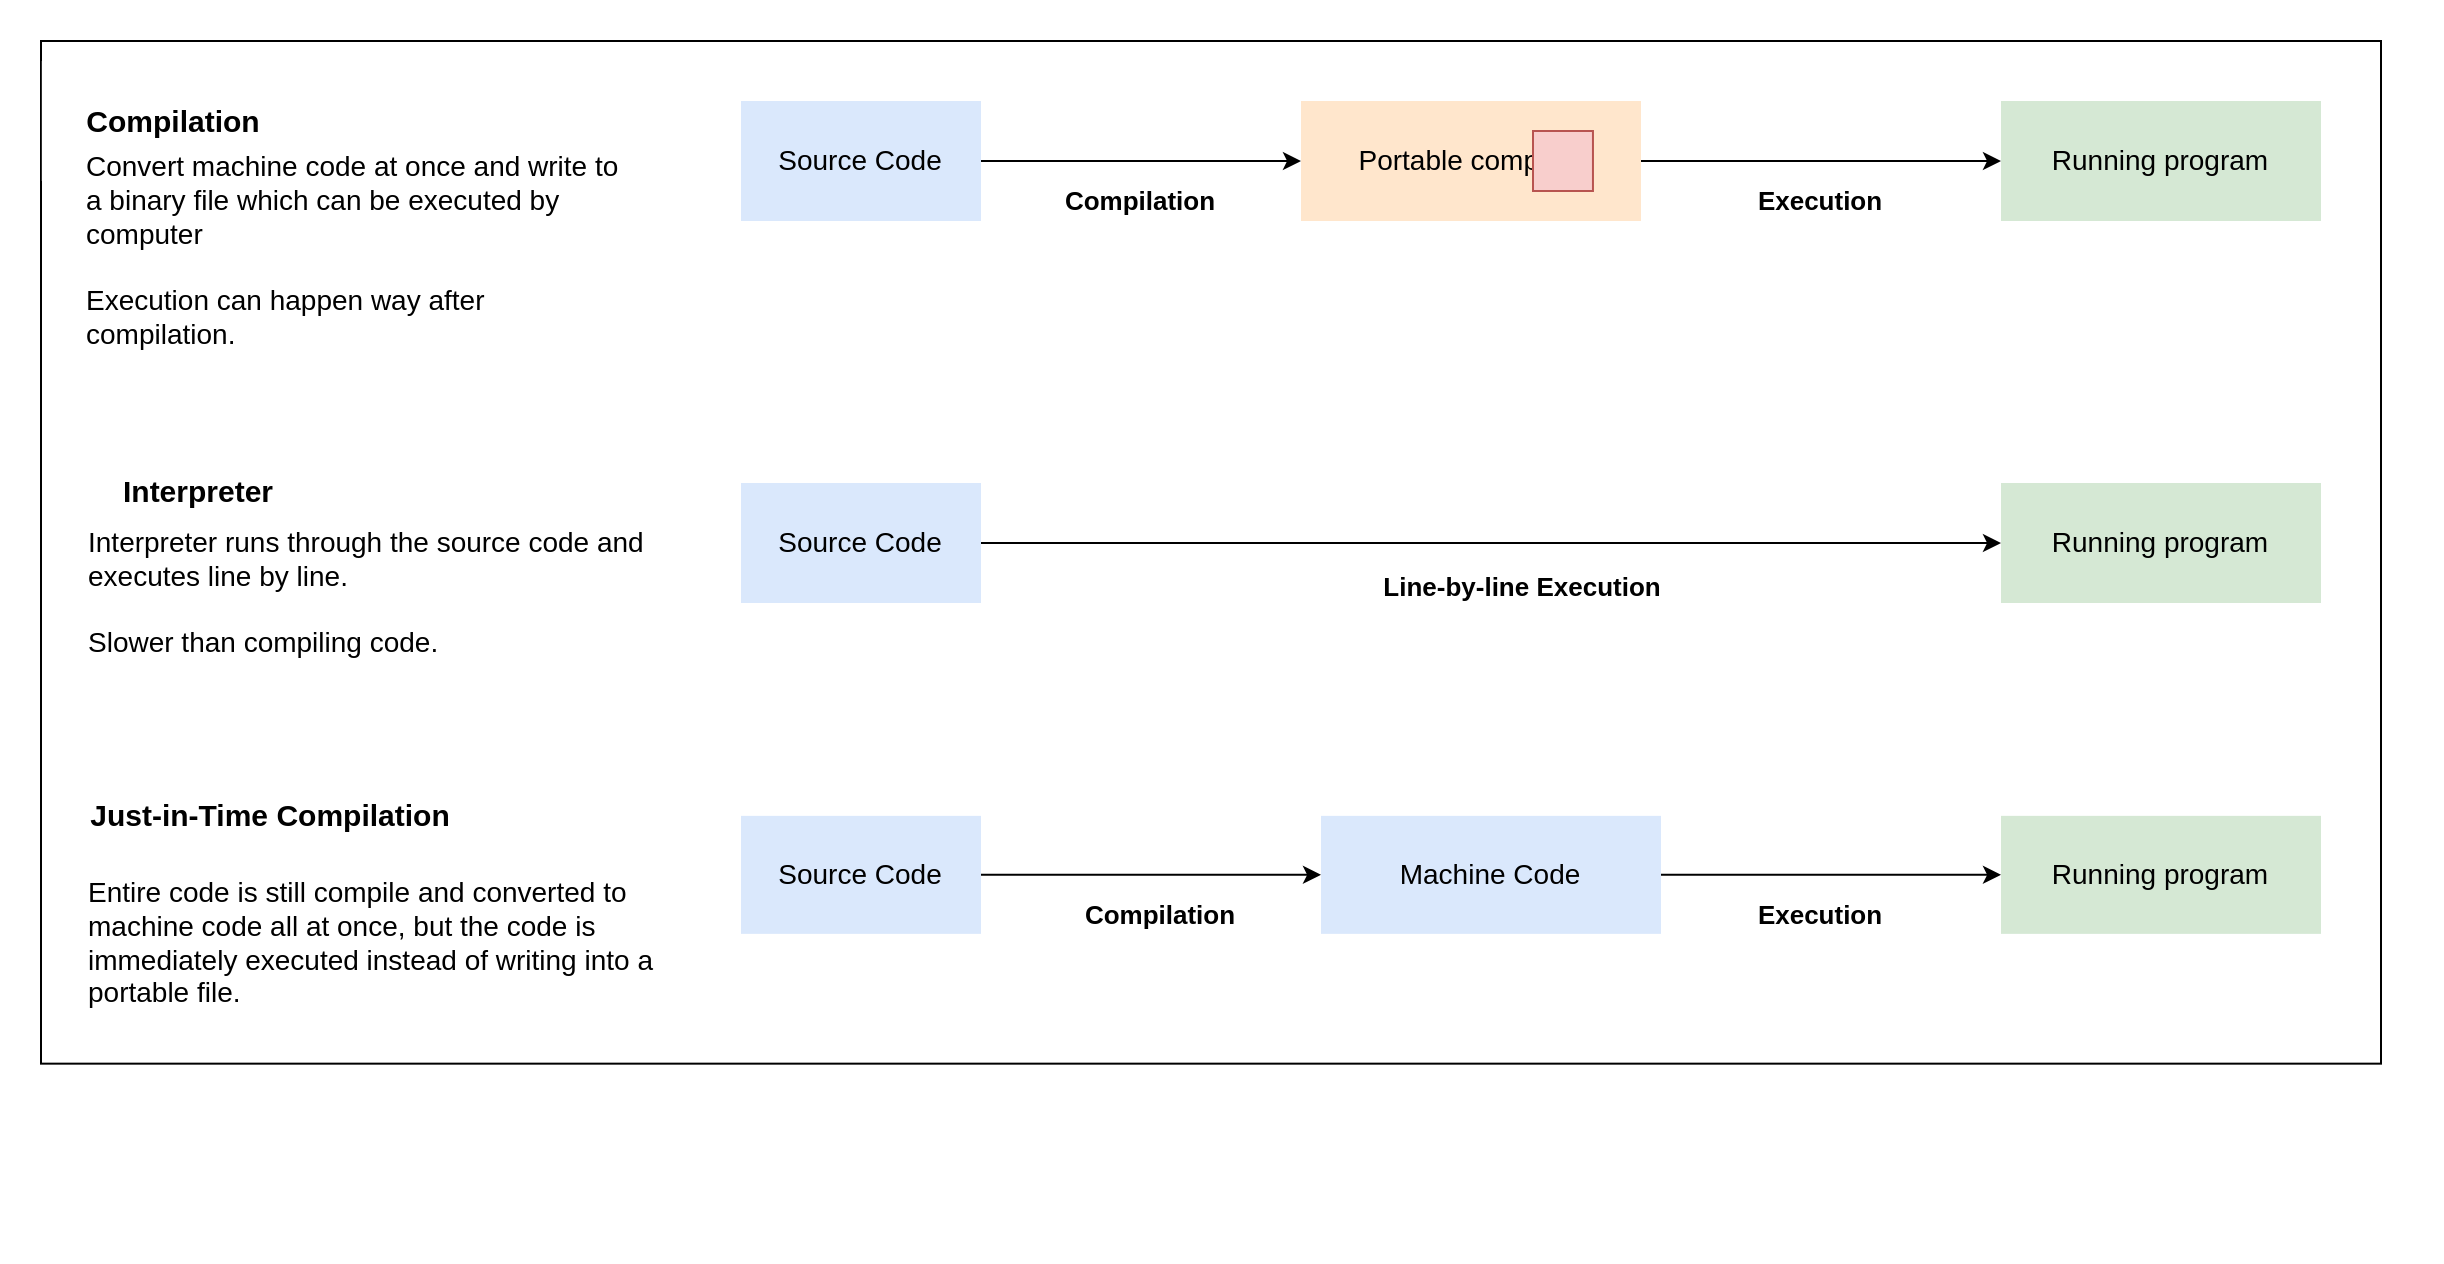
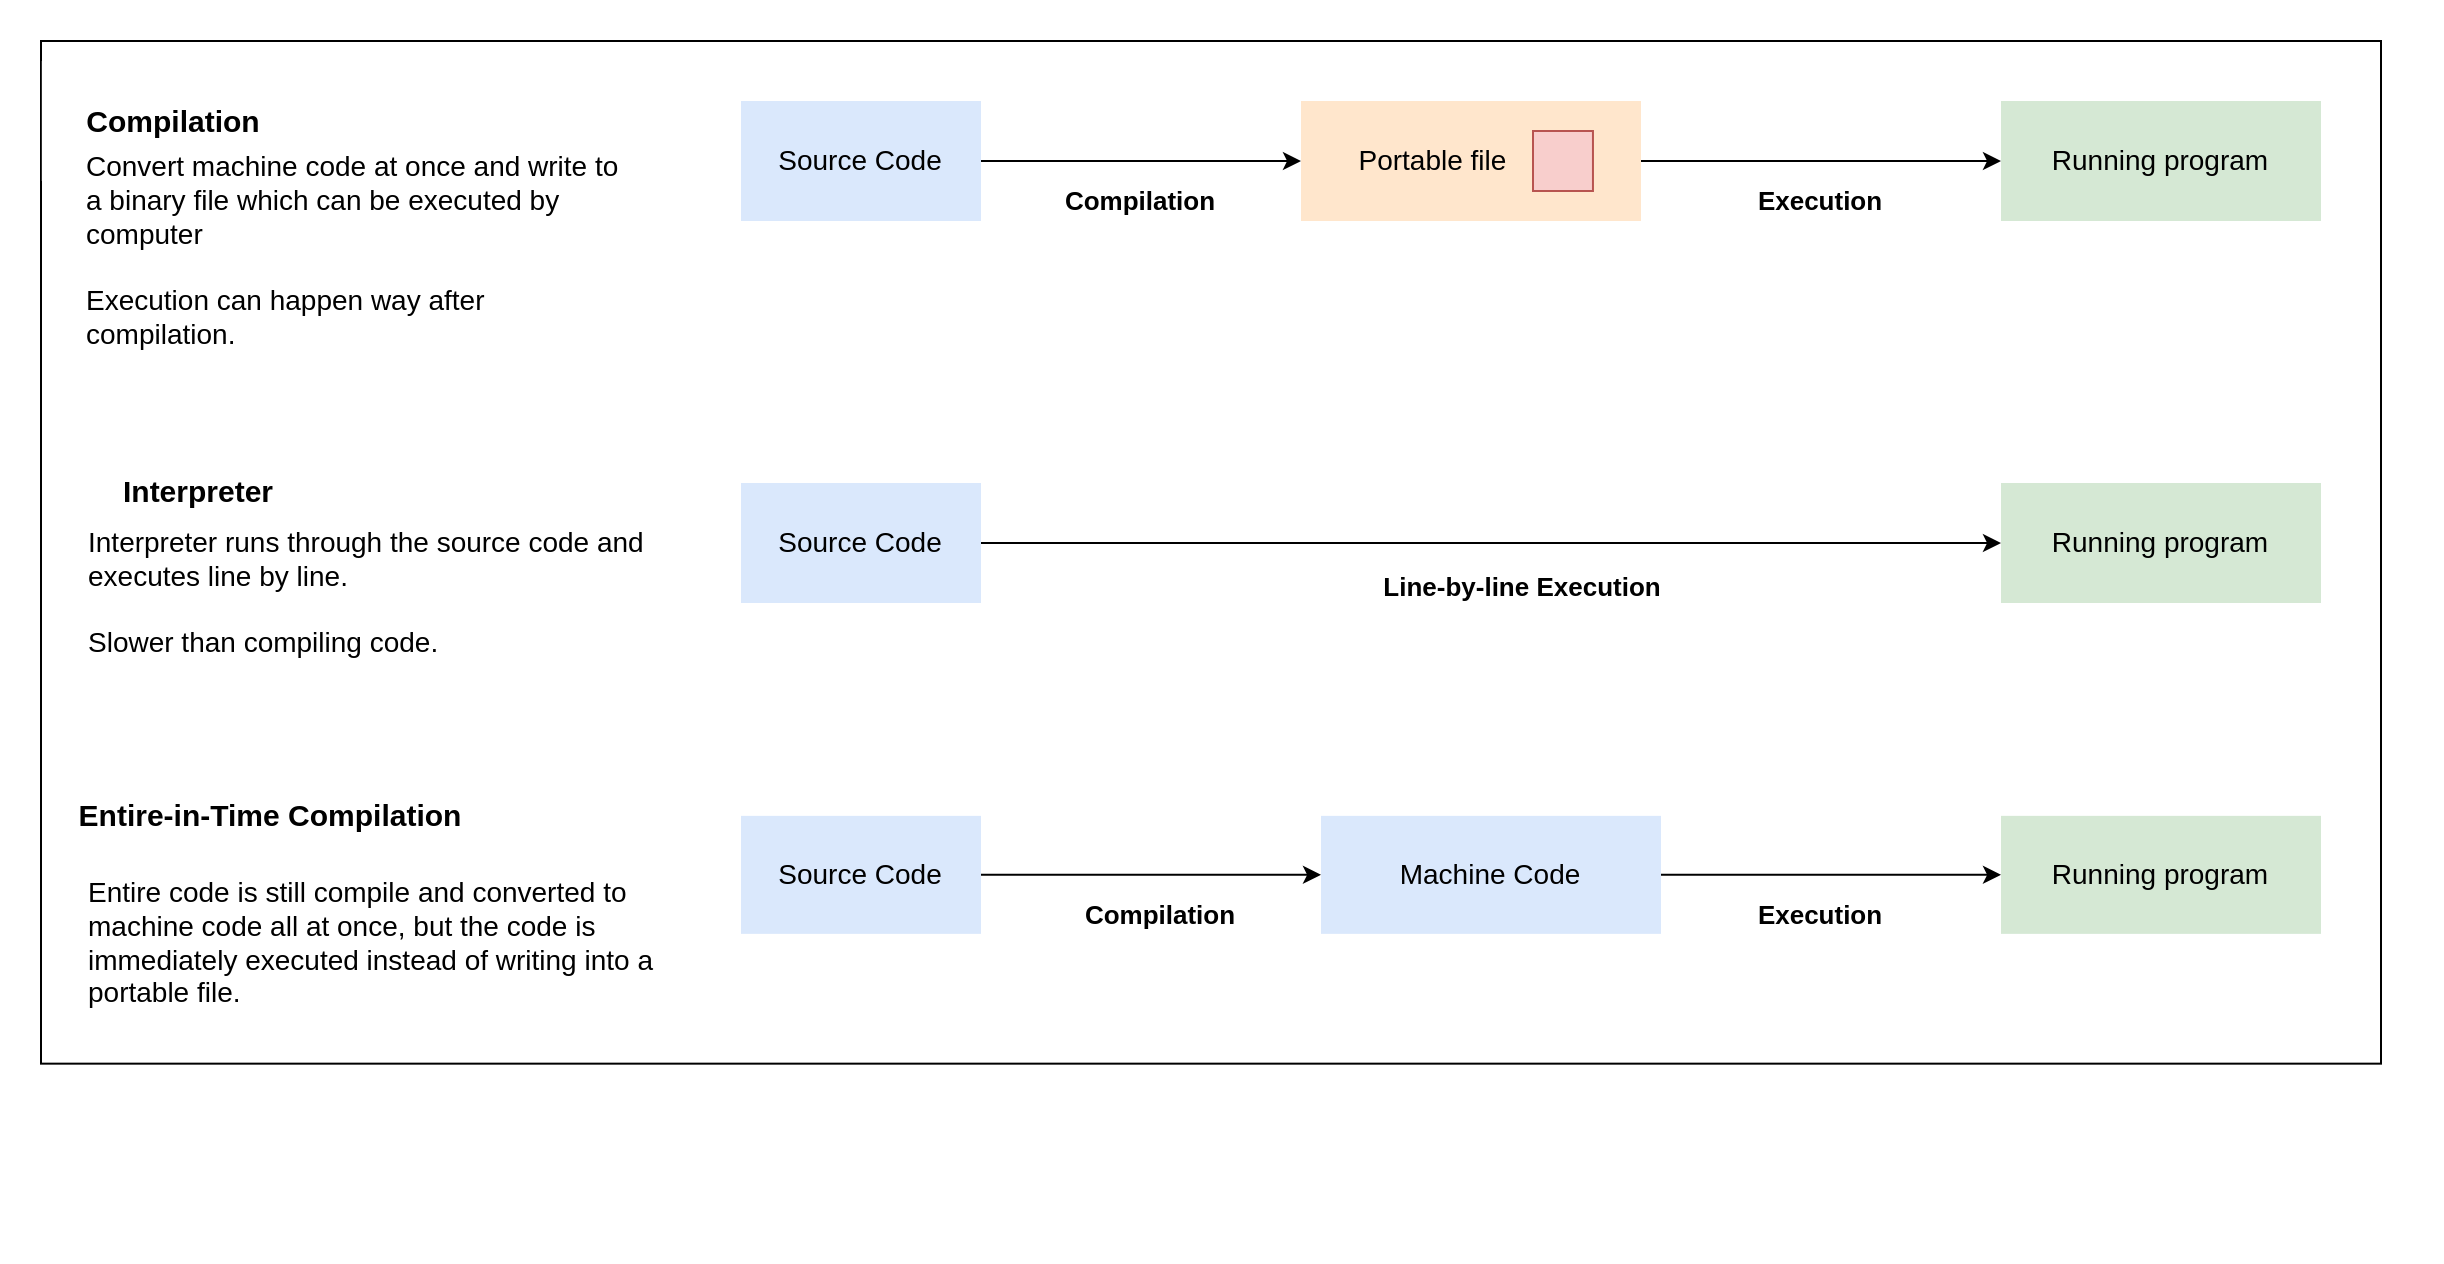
(1416, 161) -> (1392, 161)
(271, 815) -> (271, 815)
